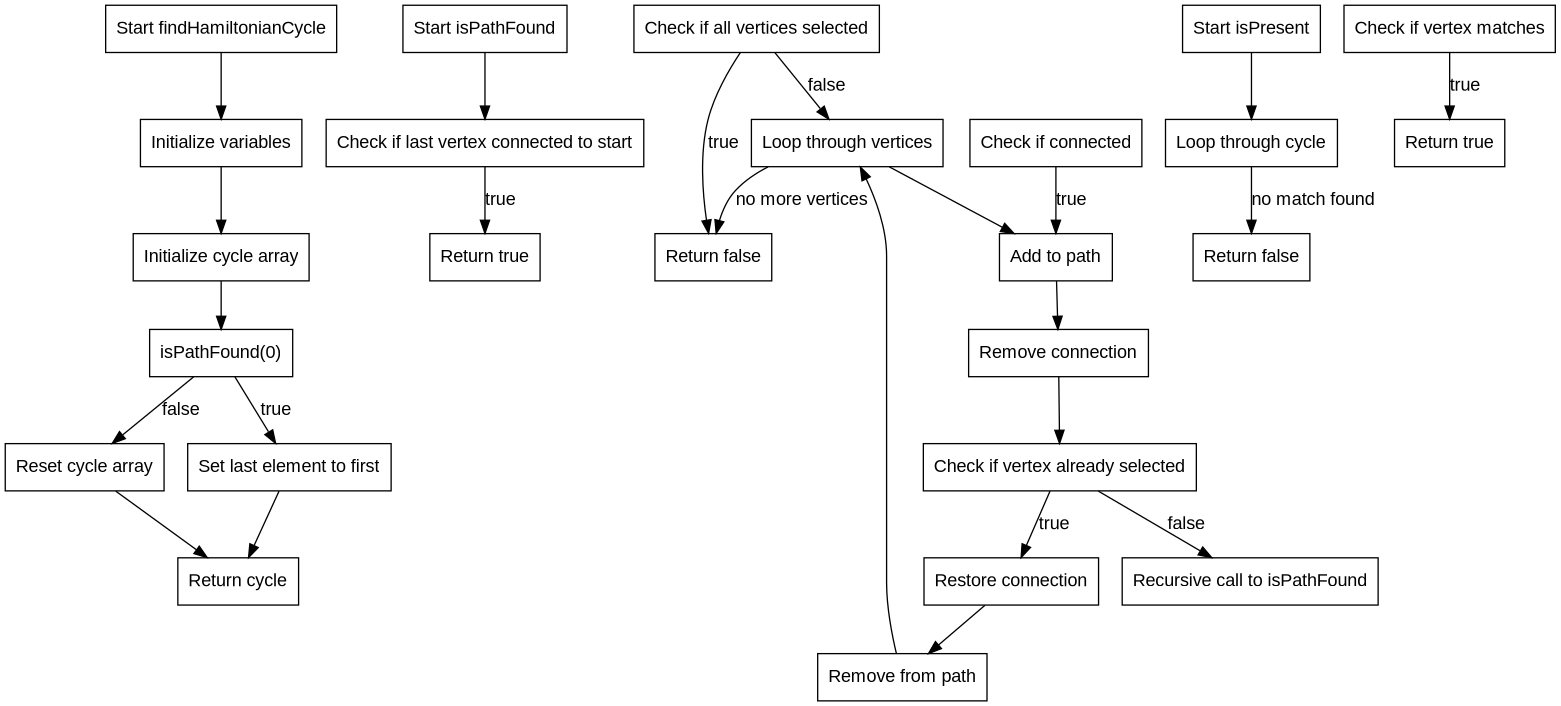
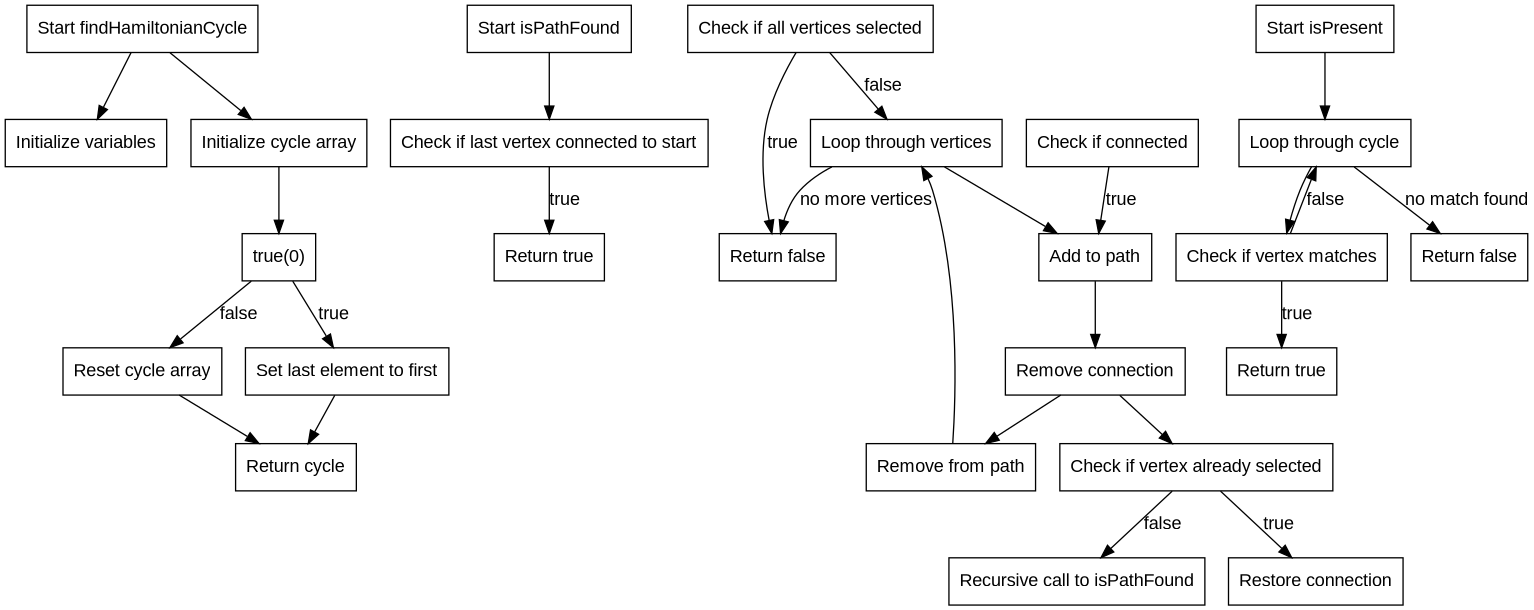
none -> (1299, 193)
(221, 194) -> (205, 82)
none -> (1301, 207)
(221, 353) -> (279, 257)
(962, 625) -> (1029, 416)
